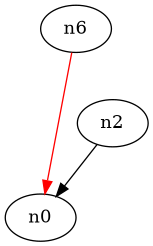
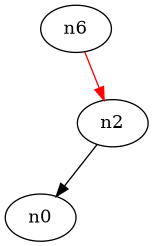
(60, 117) -> (92, 70)
